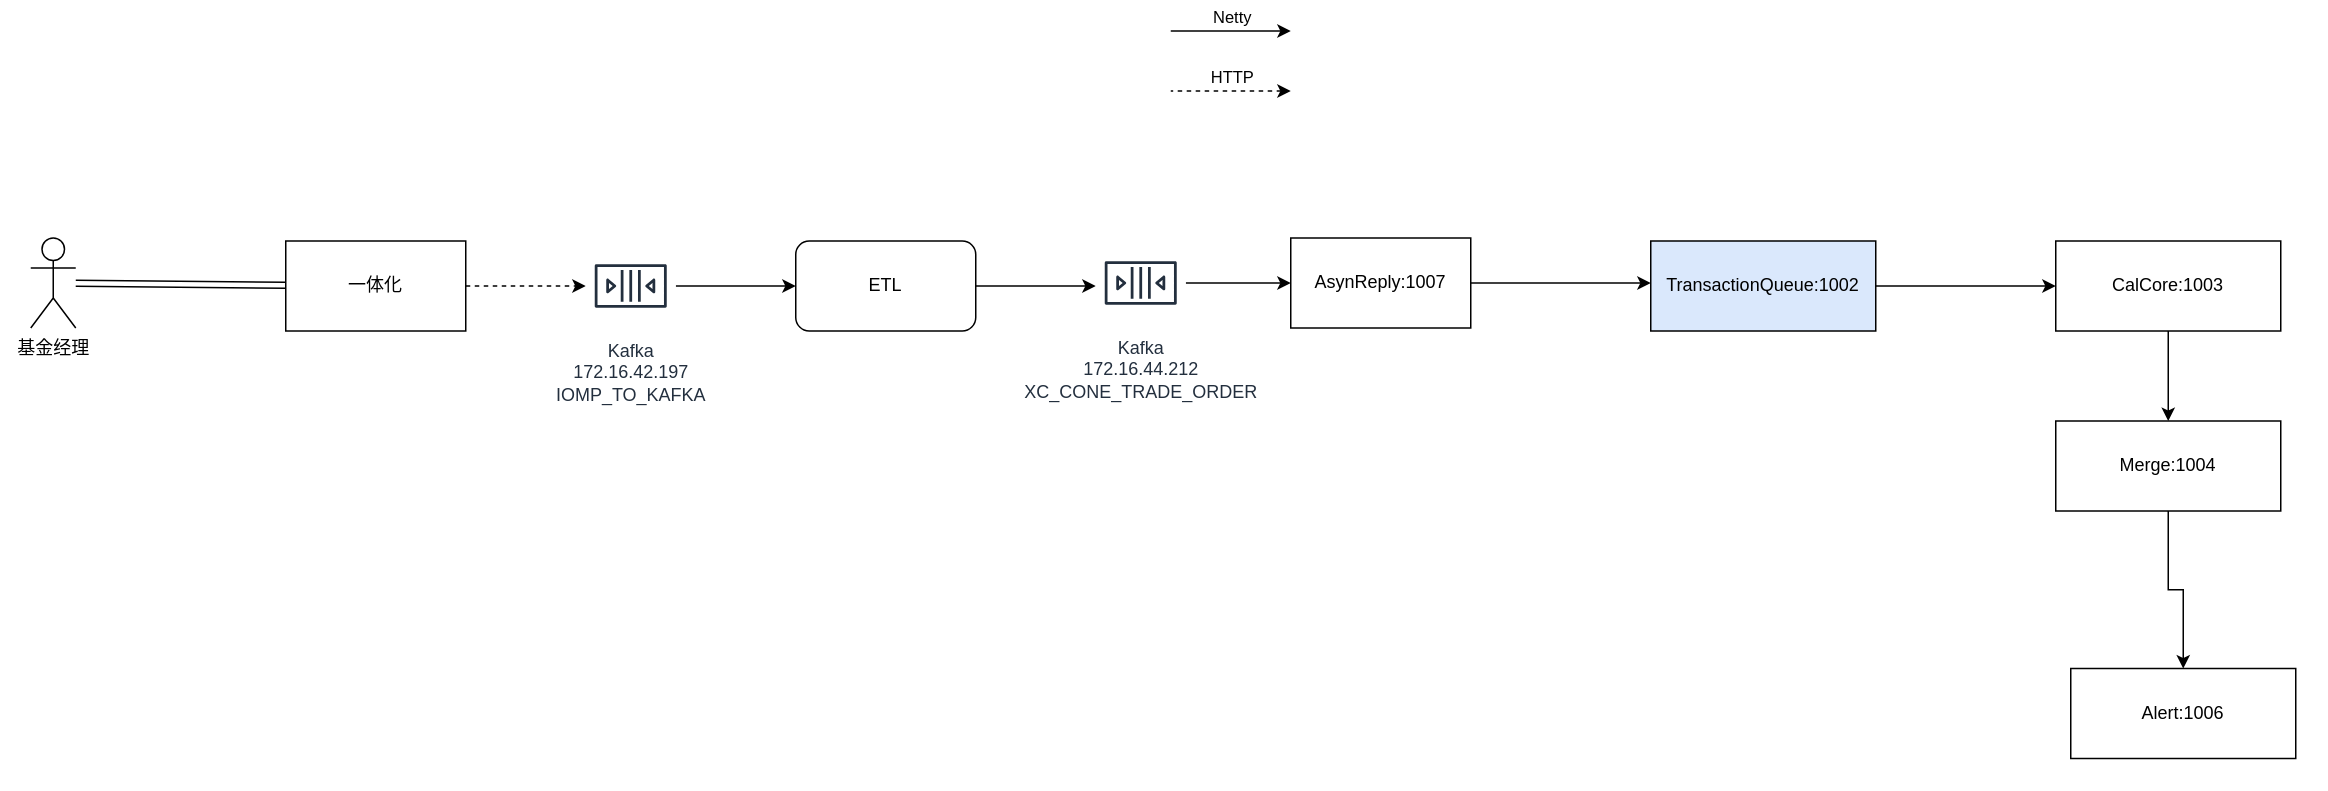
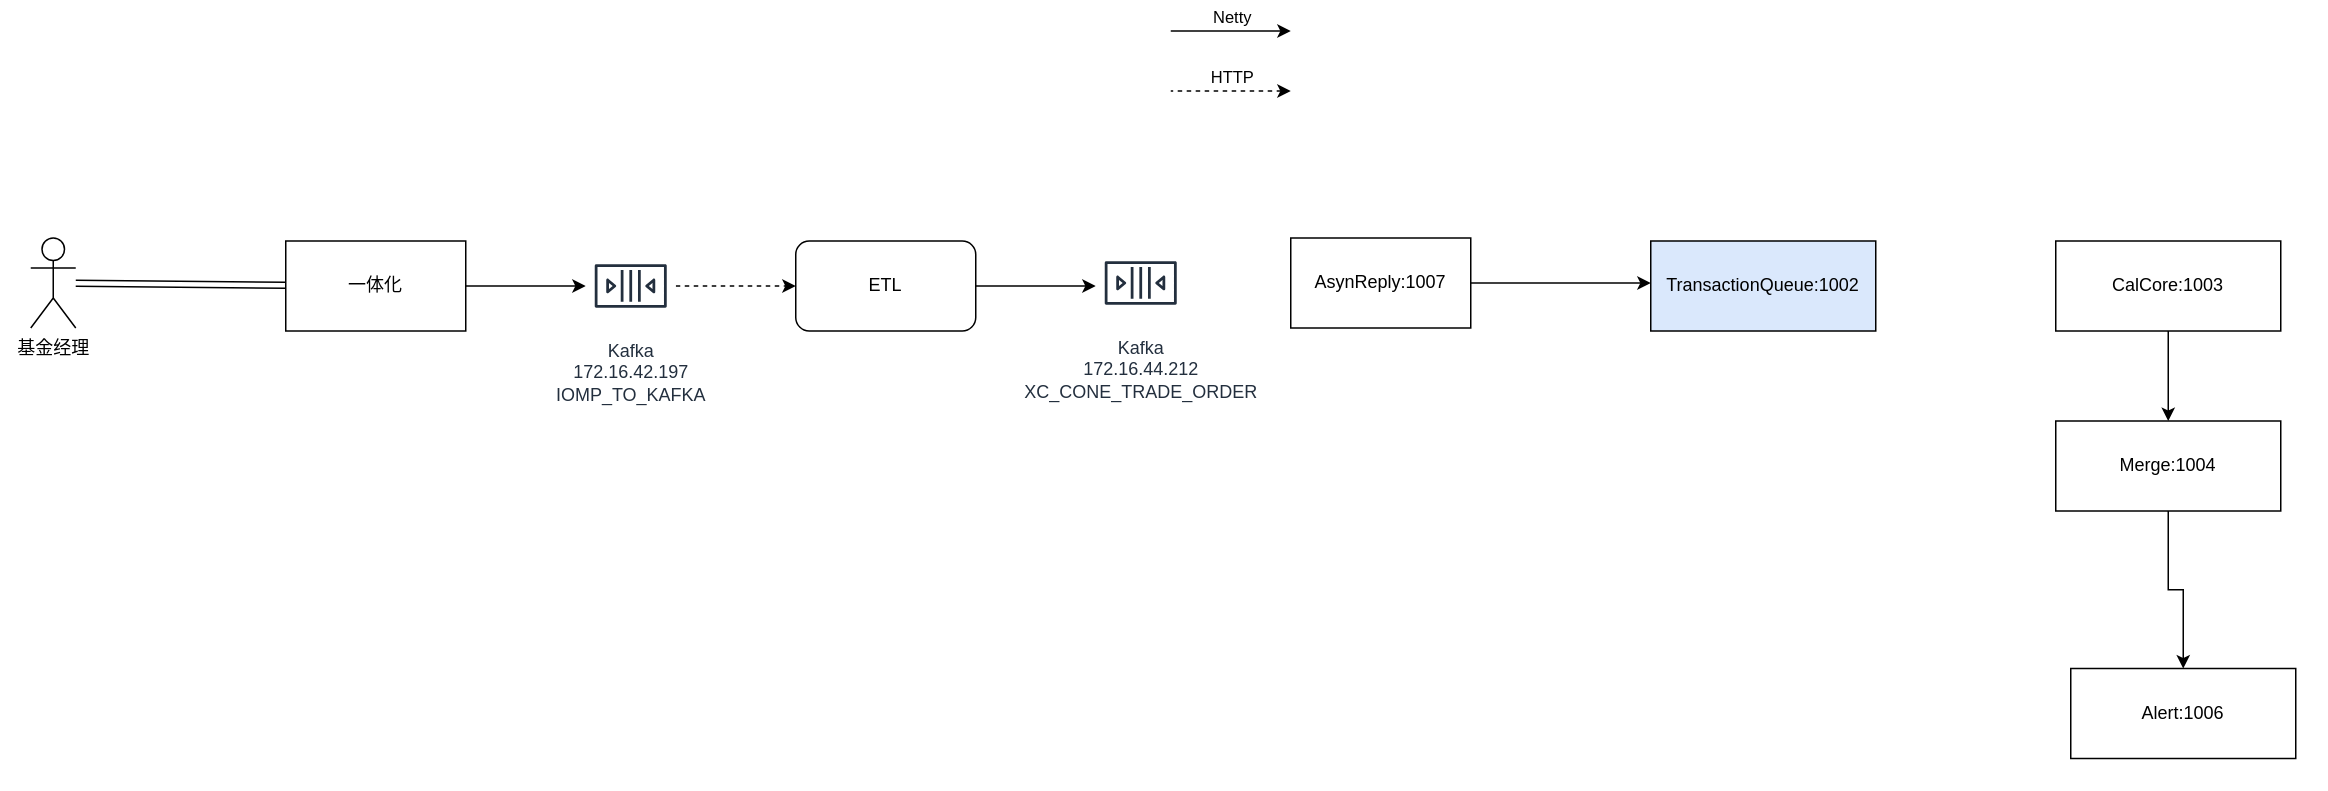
(1233, 283) -> none
(521, 286) -> (521, 286)
(731, 286) -> (731, 286)
(1961, 286) -> none
